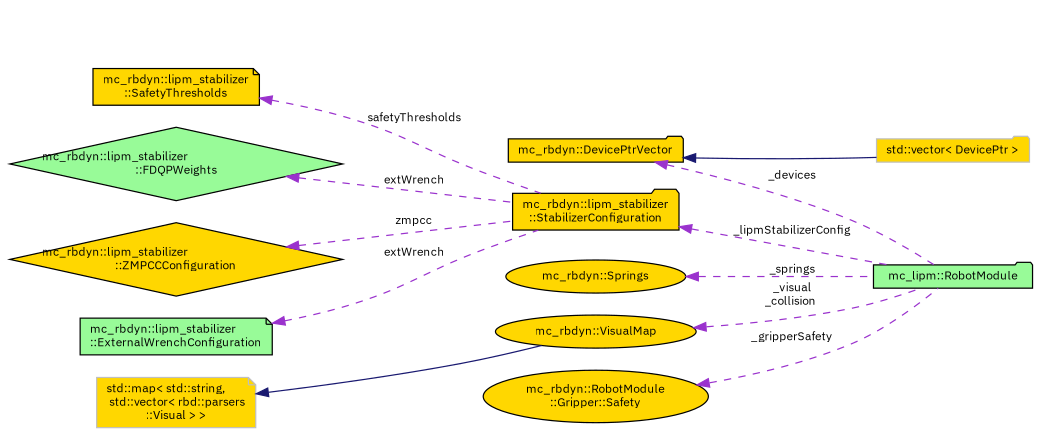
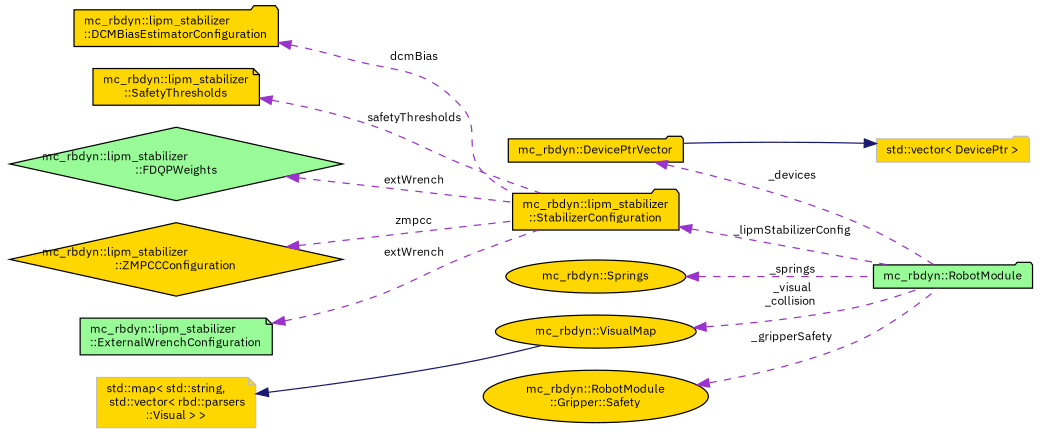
none -> (176, 28)
(786, 159) -> (774, 142)
(953, 277) -> (953, 277)
